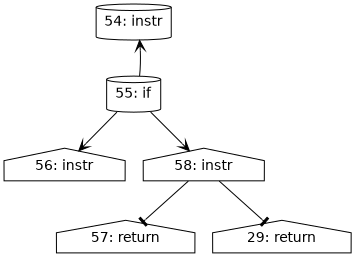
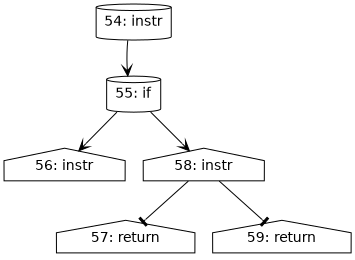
(140, 63) -> (127, 53)
(282, 238) -> (282, 238)
